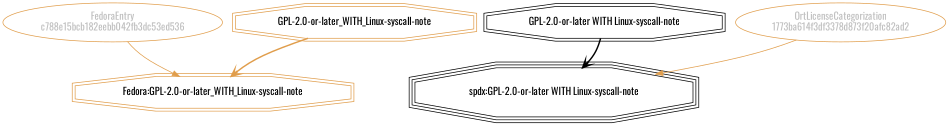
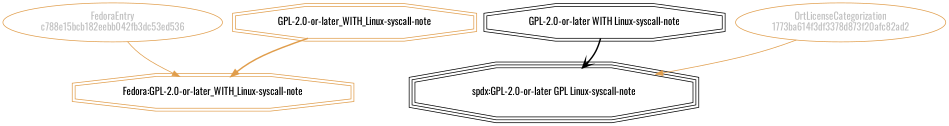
(271, 52) -> (271, 52)
(554, 92) -> (554, 92)
